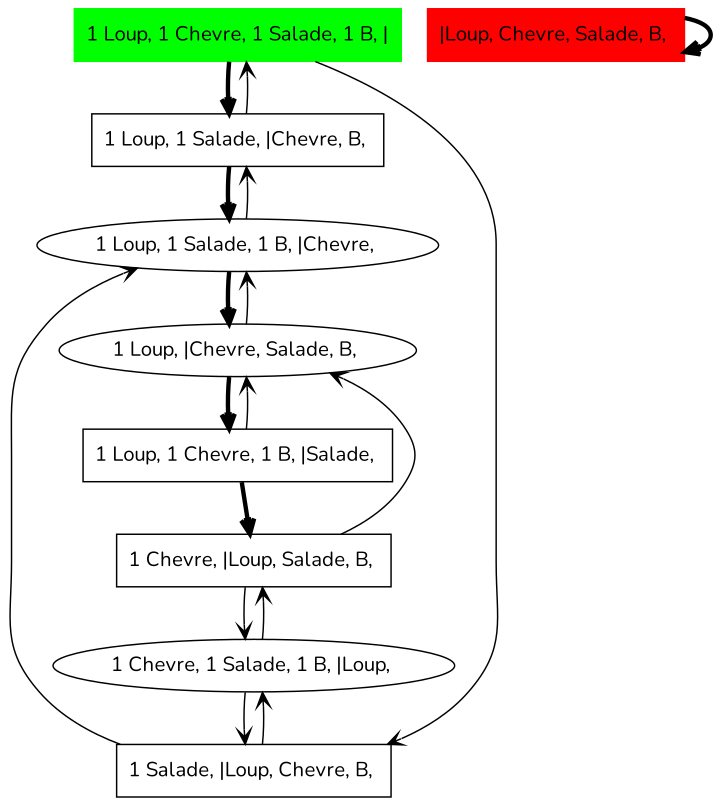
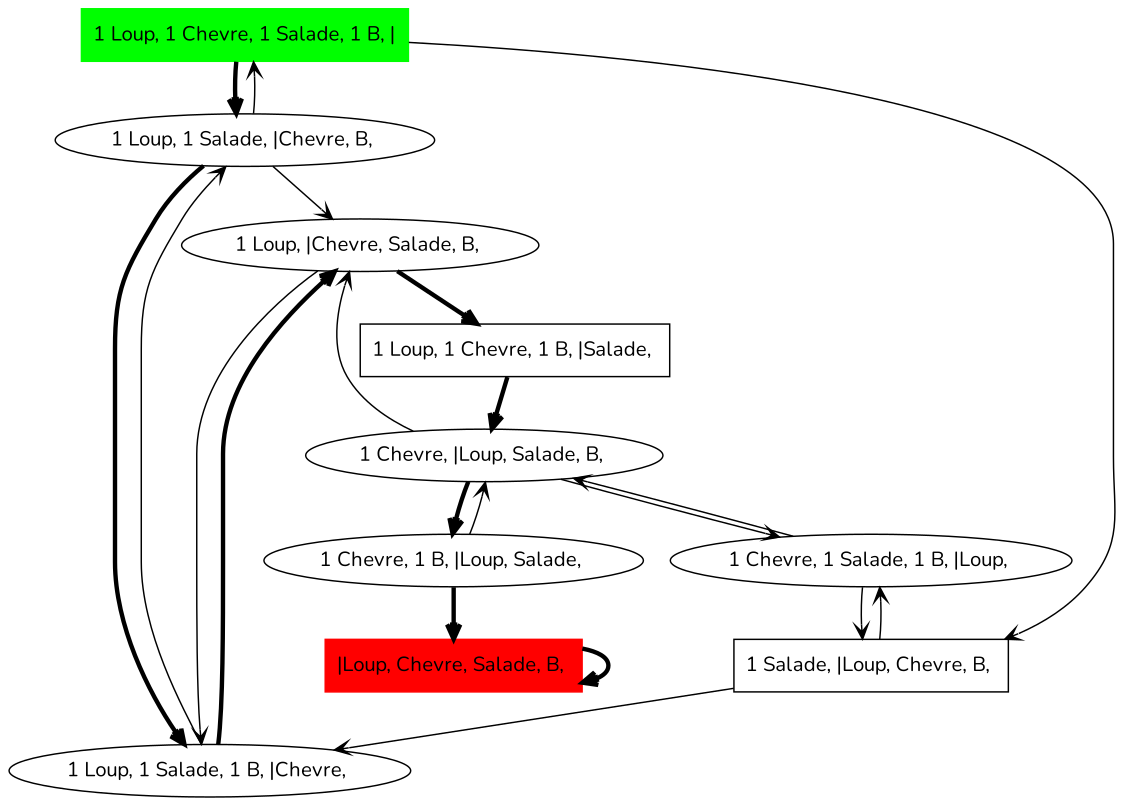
(238, 140) -> (245, 140)
(248, 410) -> (297, 188)
(254, 561) -> (484, 455)
none -> (454, 561)
